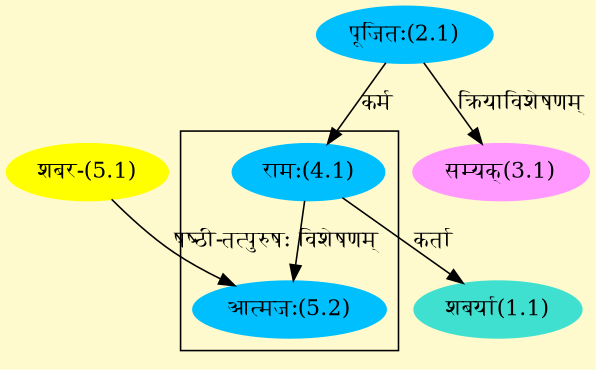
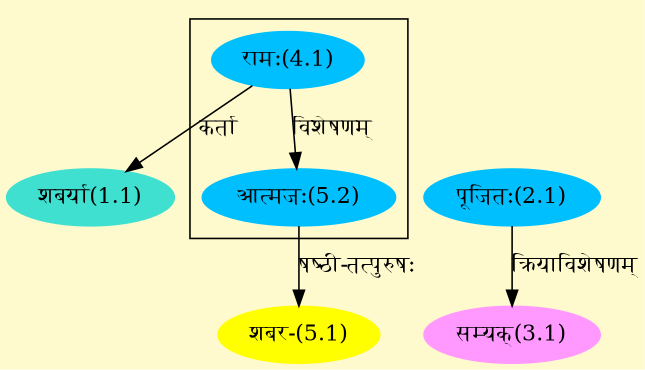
(361, 97) -> none
(162, 244) -> (299, 258)
